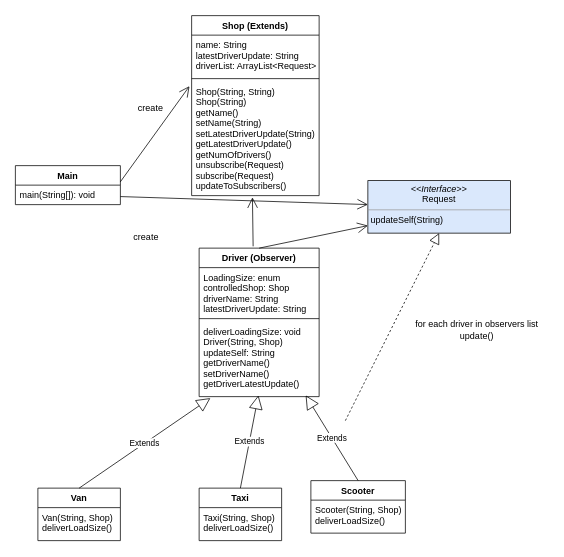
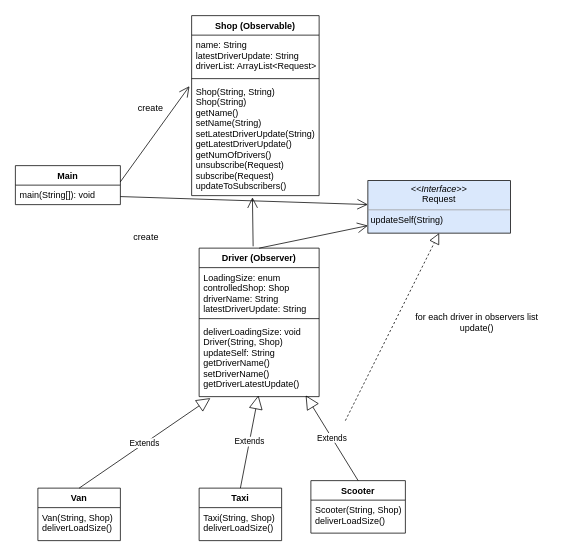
(255, 26) -> (255, 26)
(477, 330) -> (477, 322)
